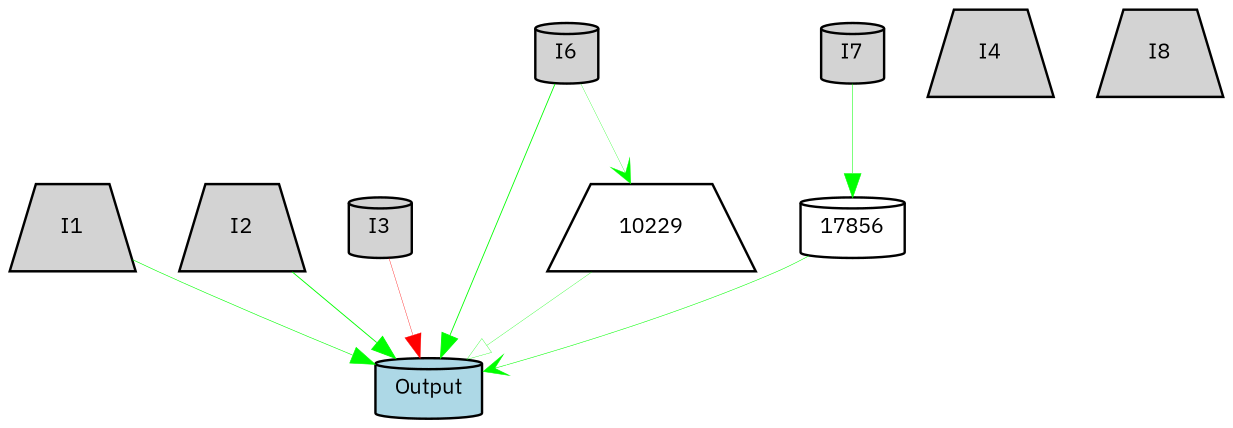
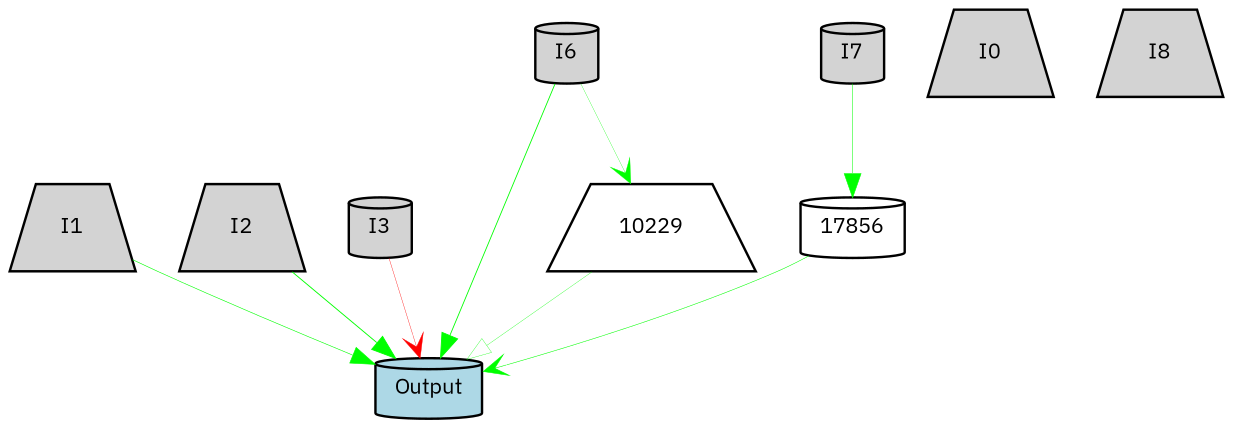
(991, 53) -> (991, 53)
(401, 296) -> (401, 296)
